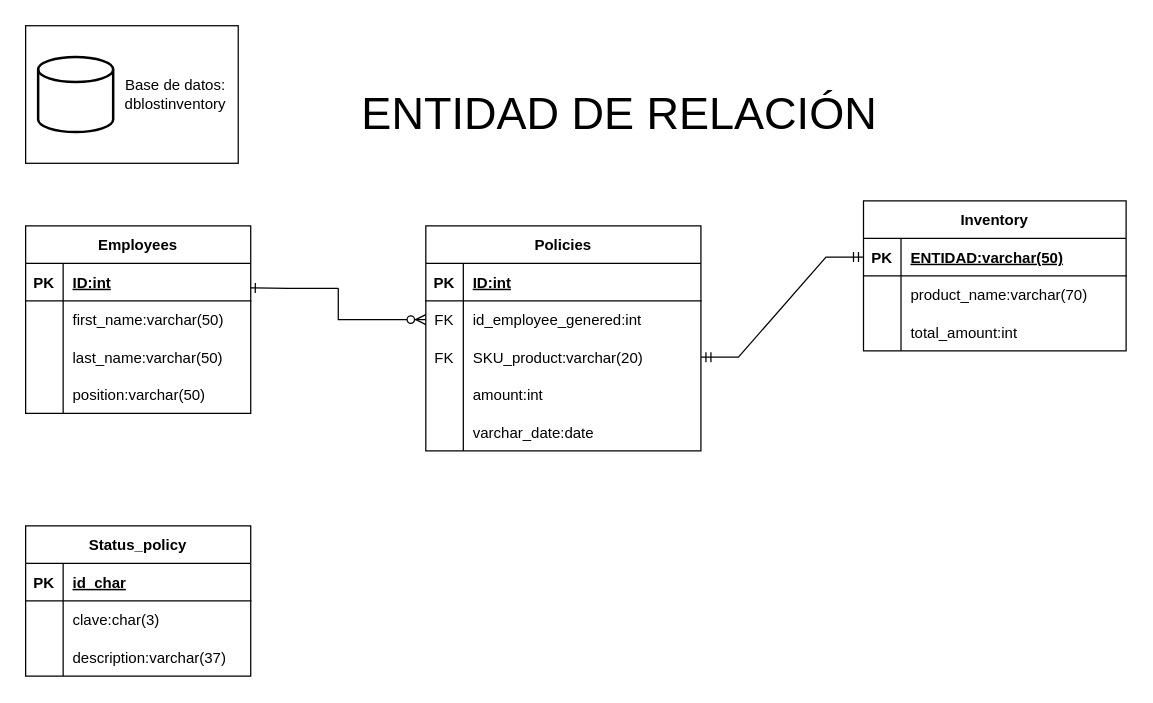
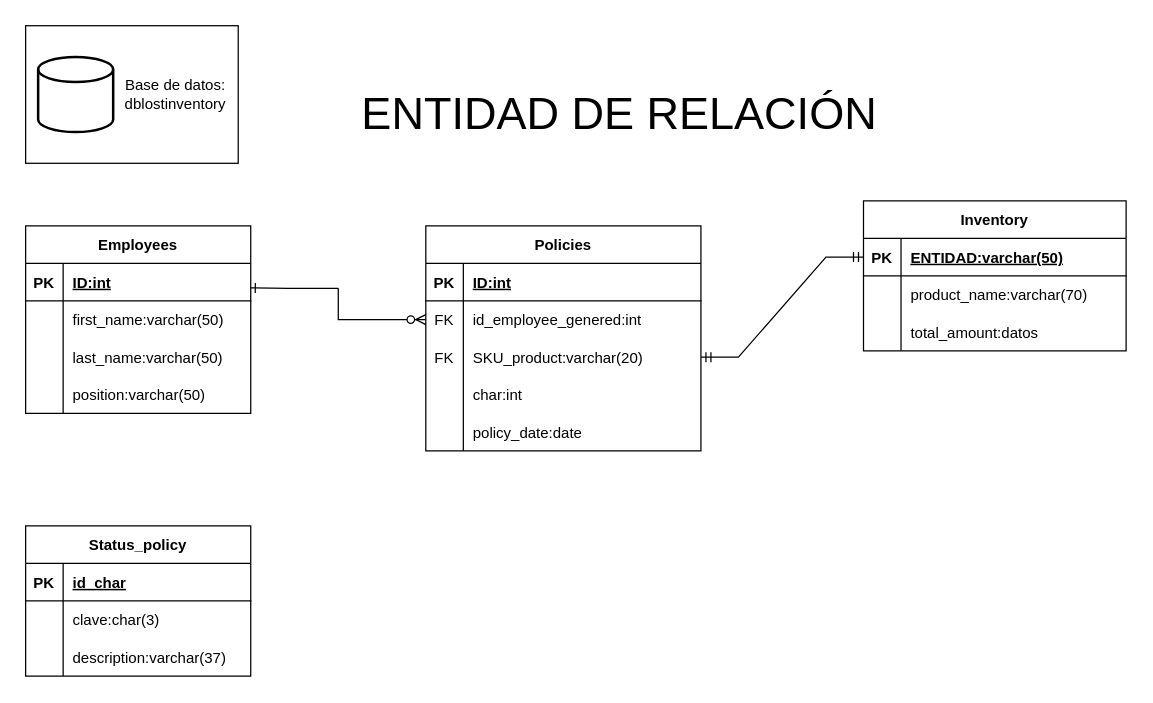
(971, 333) -> (982, 333)
(511, 395) -> (502, 395)
(542, 433) -> (534, 433)
